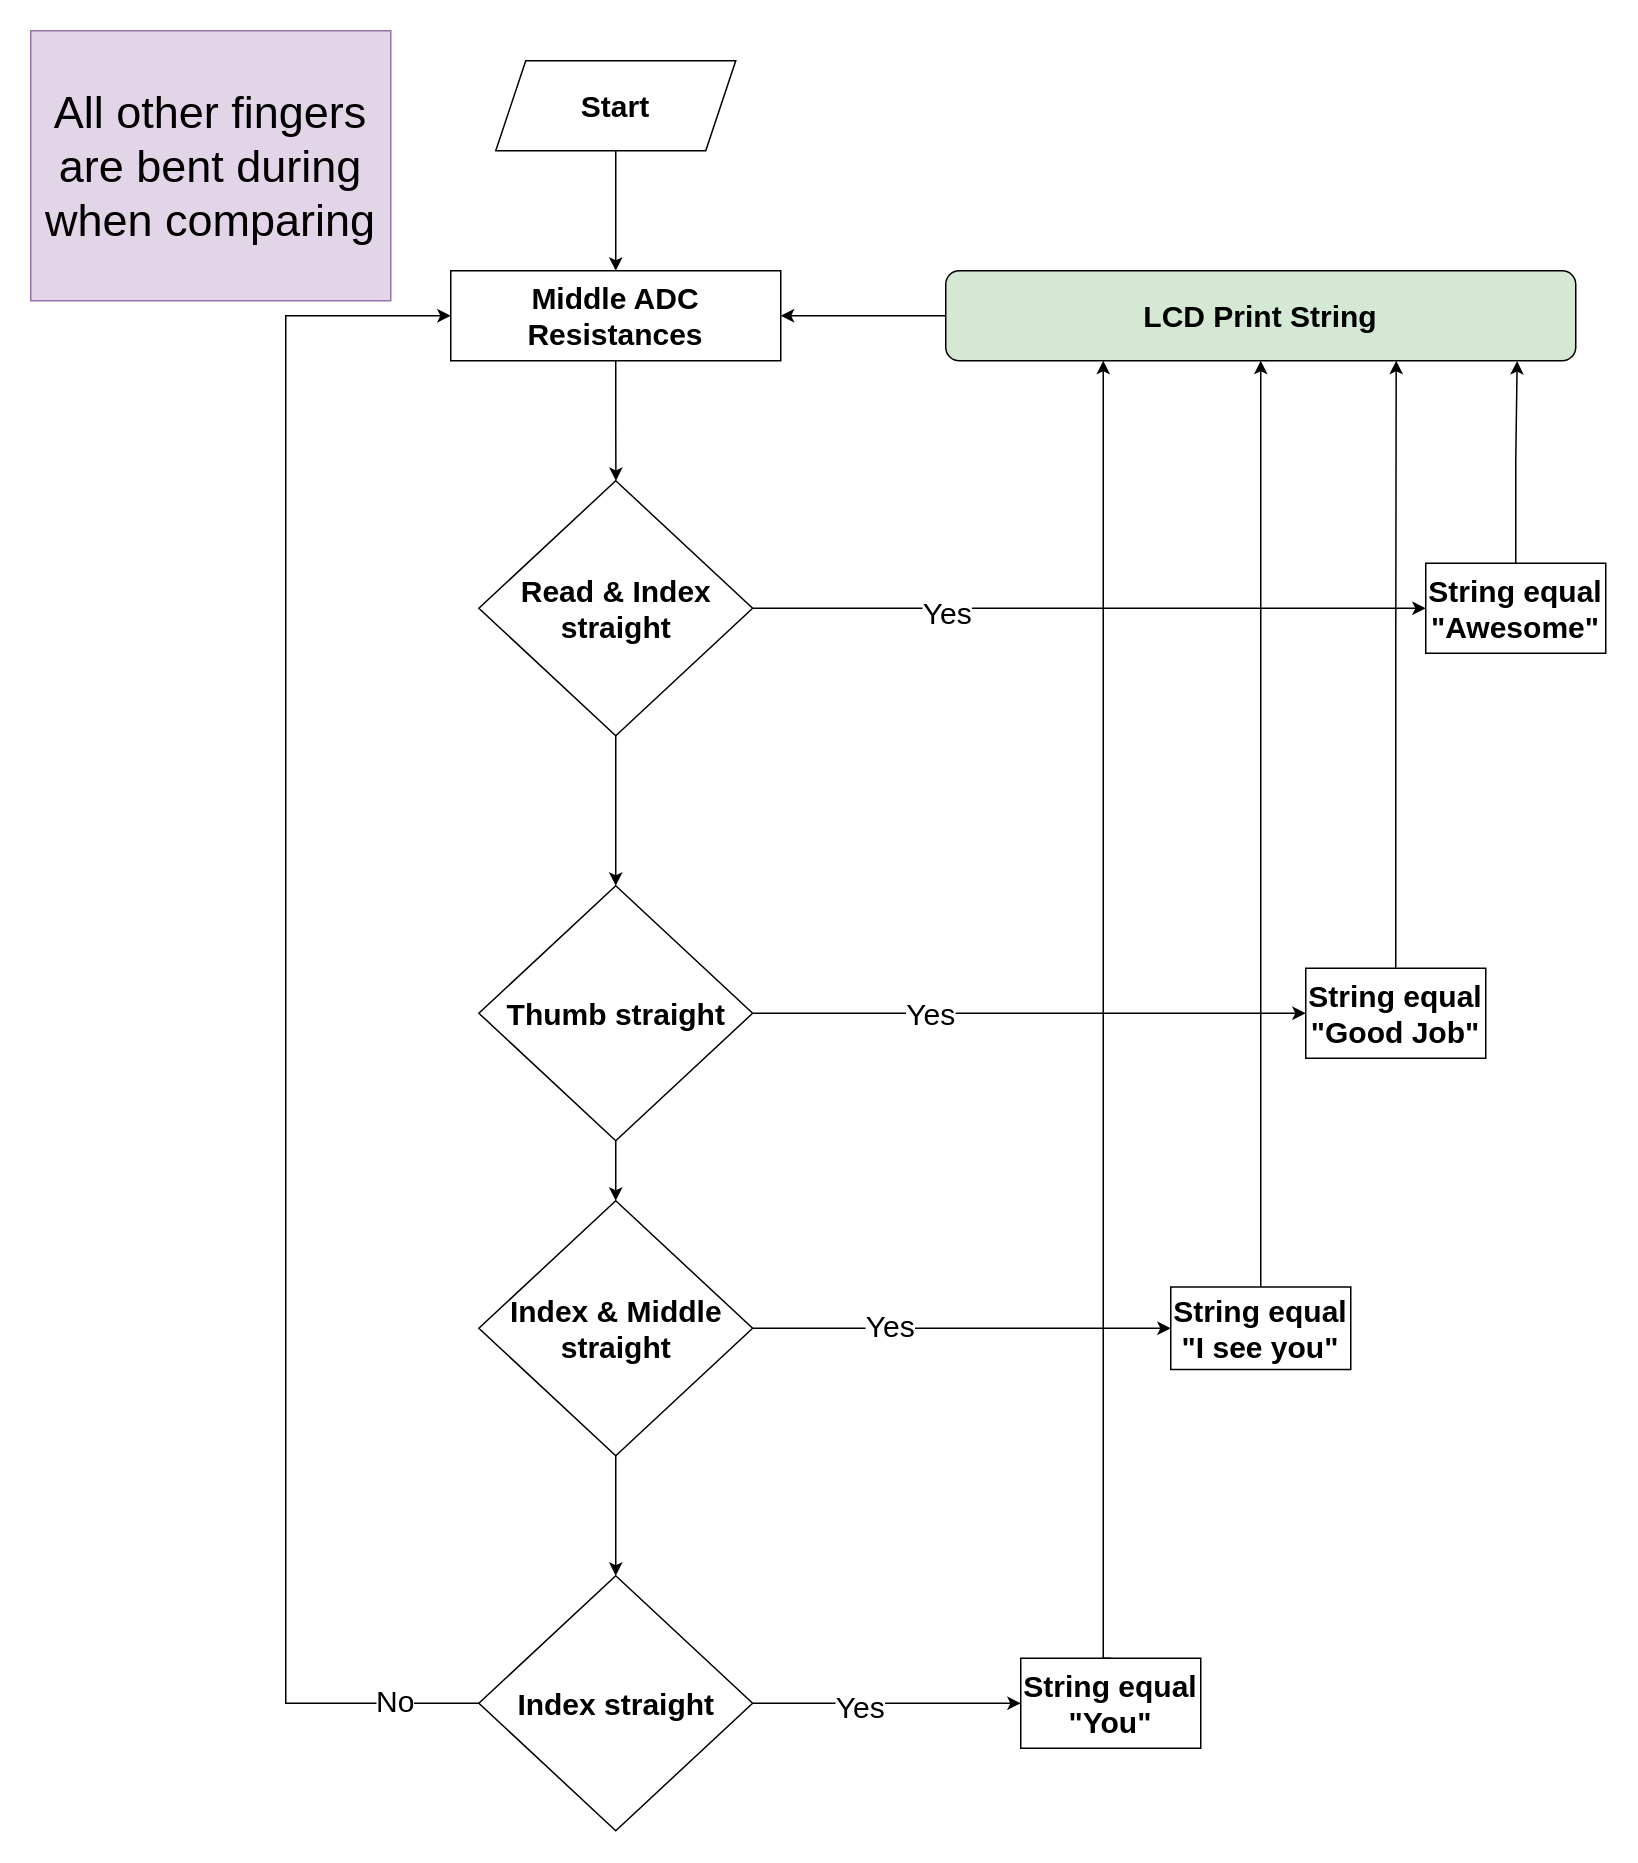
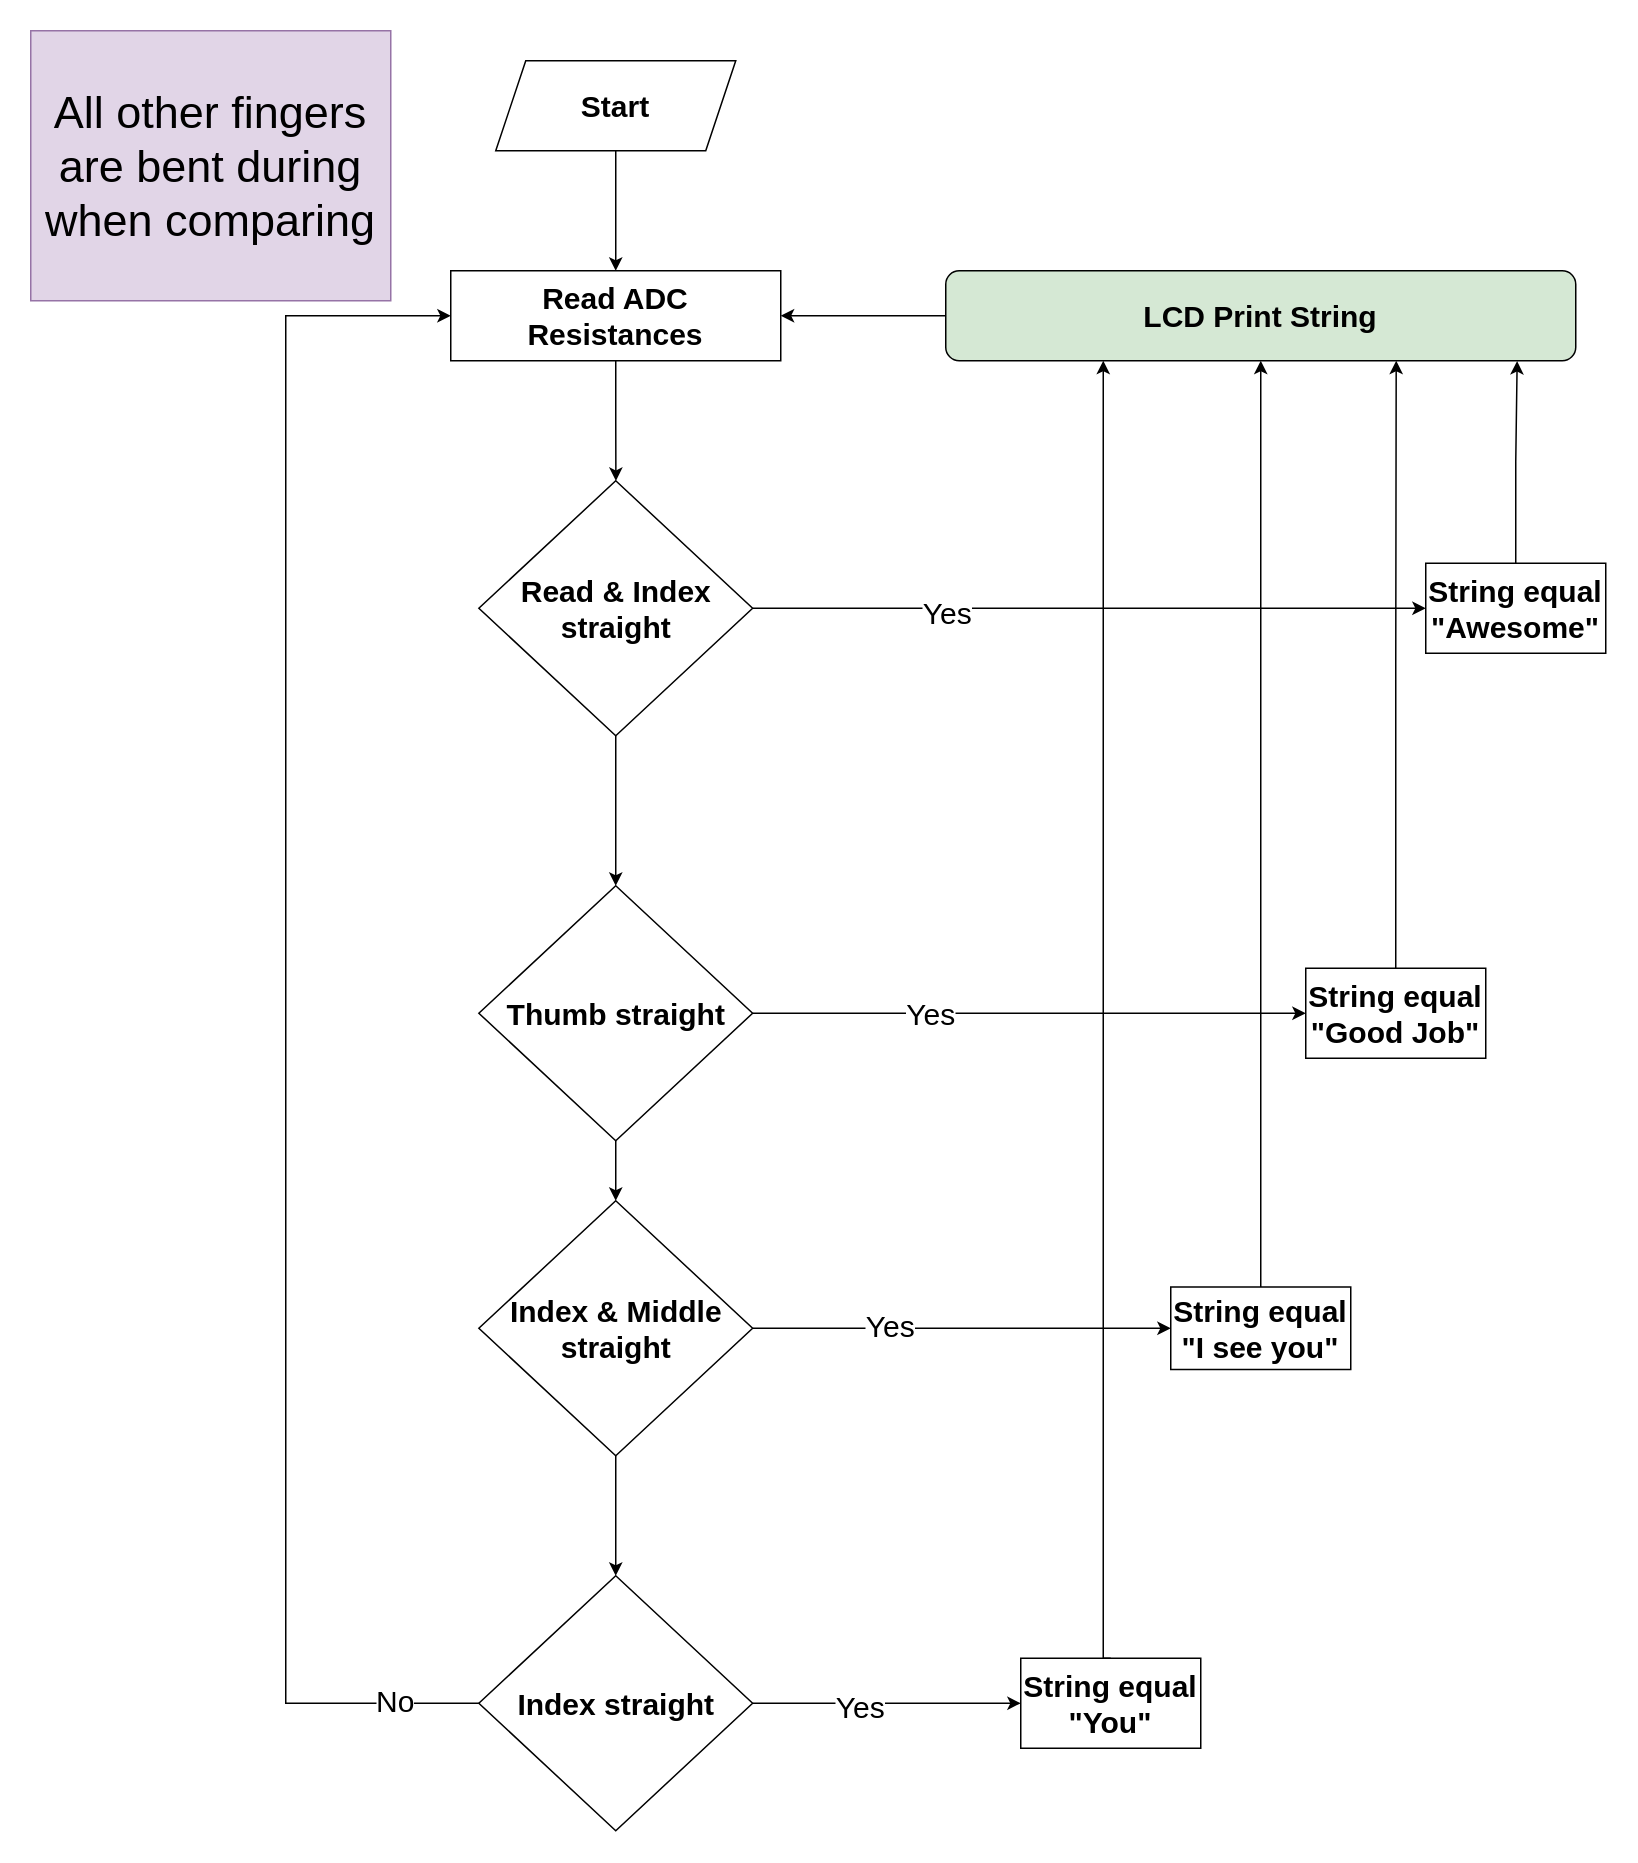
(616, 316) -> (616, 316)
